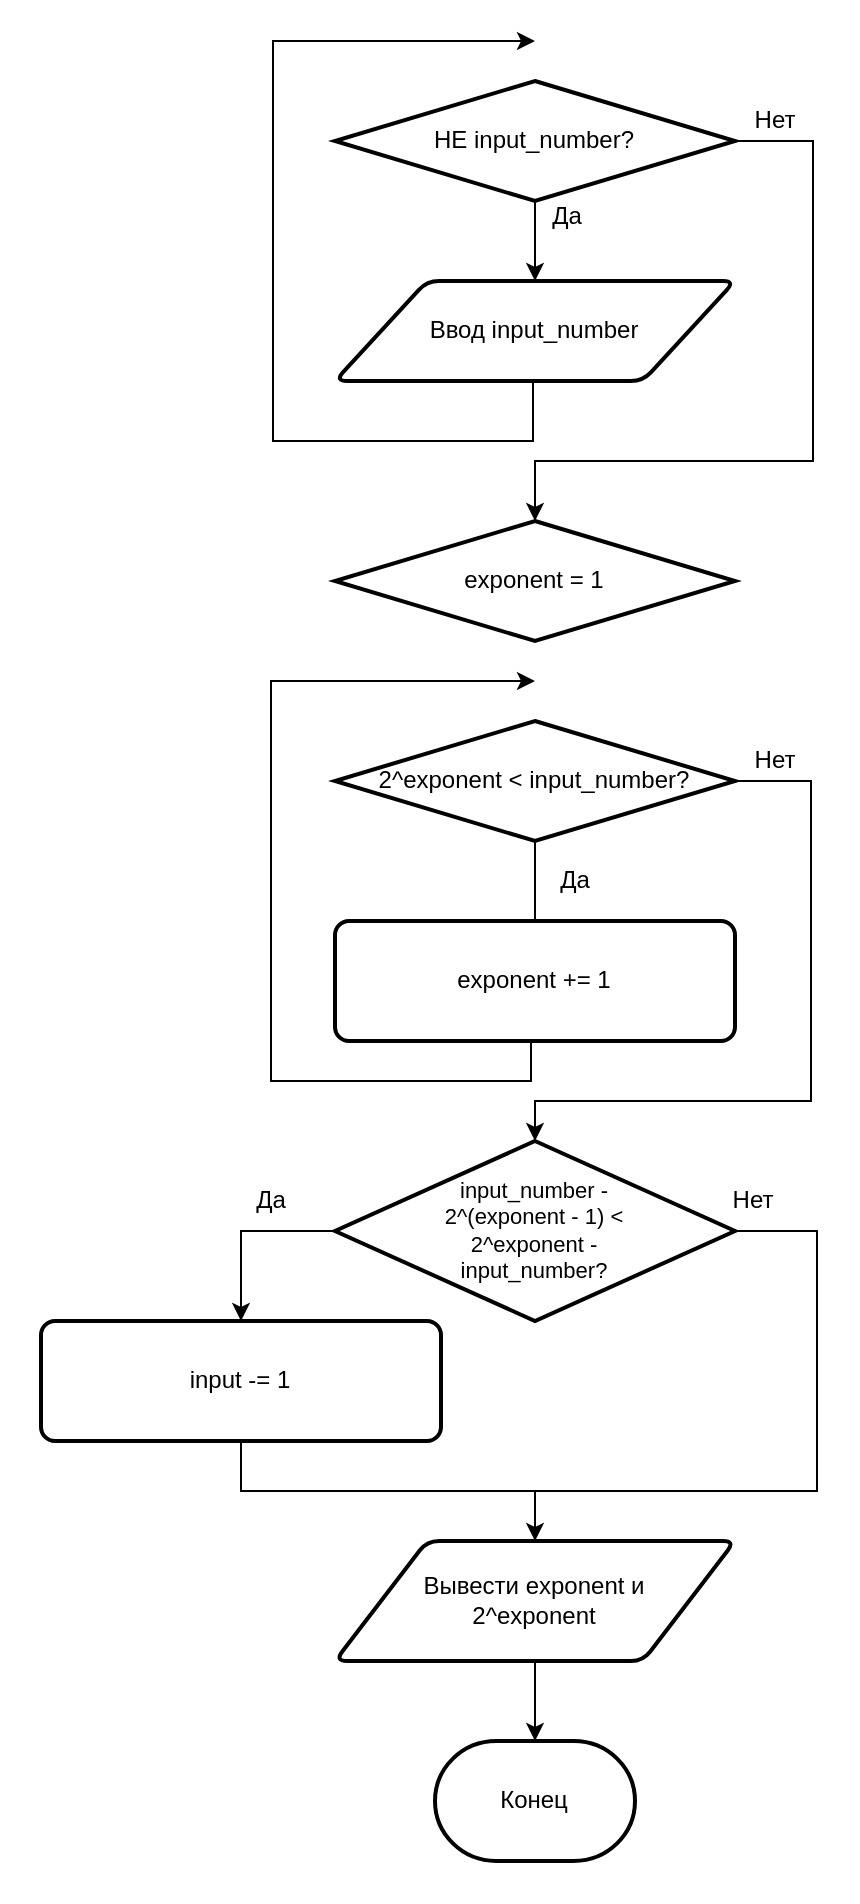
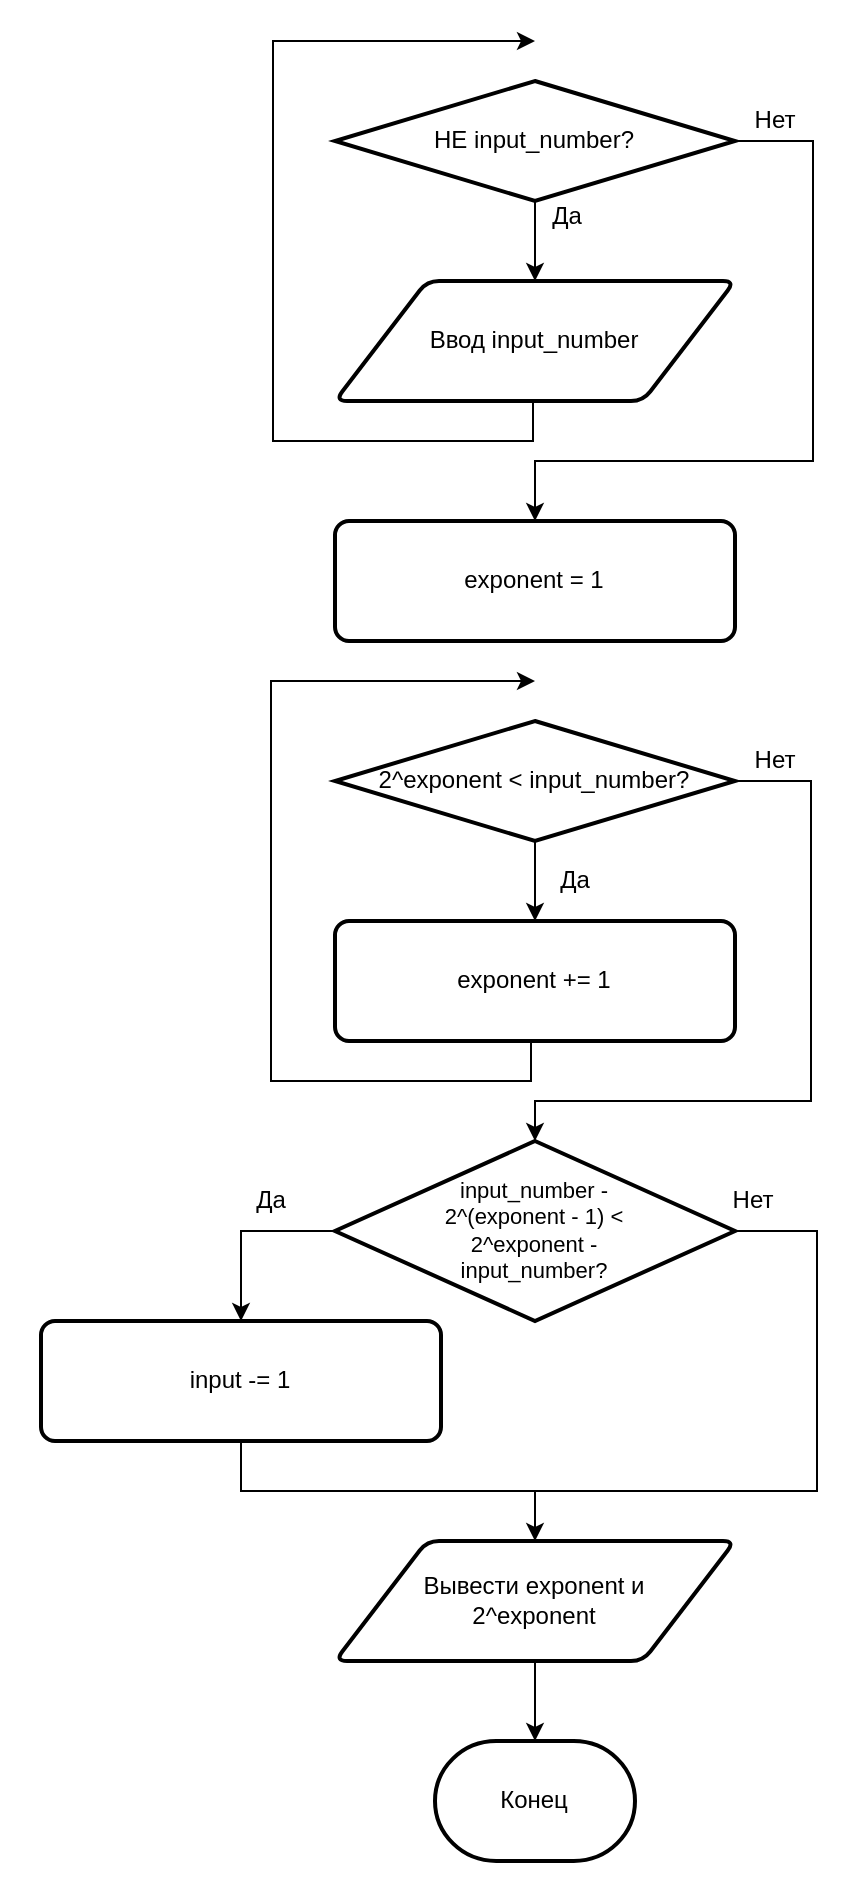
(535, 331) -> (535, 341)
(535, 581) -> (535, 581)
(535, 911) -> (535, 906)
